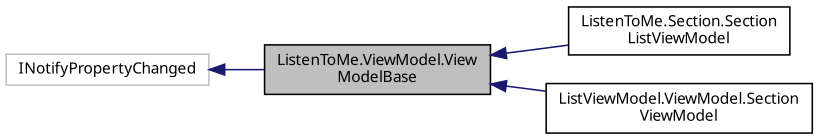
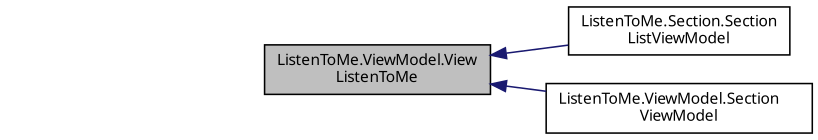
(108, 70) -> none
(378, 70) -> (378, 70)
(679, 108) -> (679, 108)
